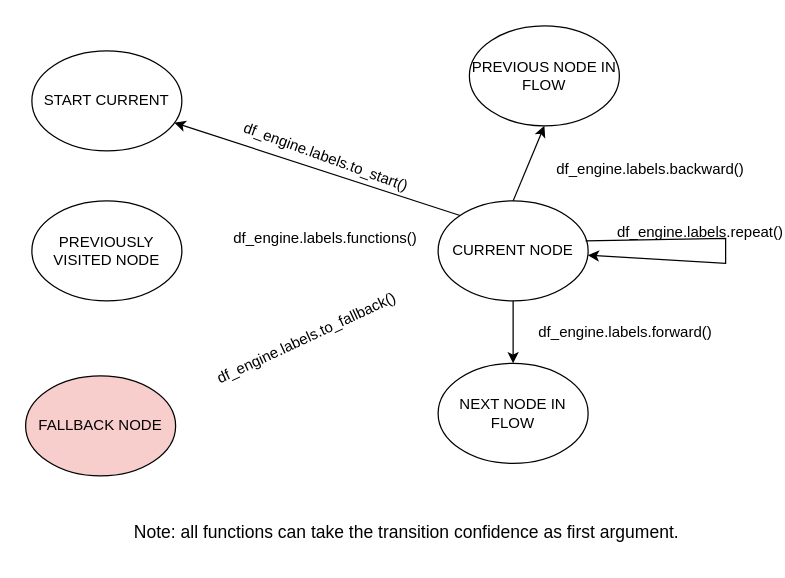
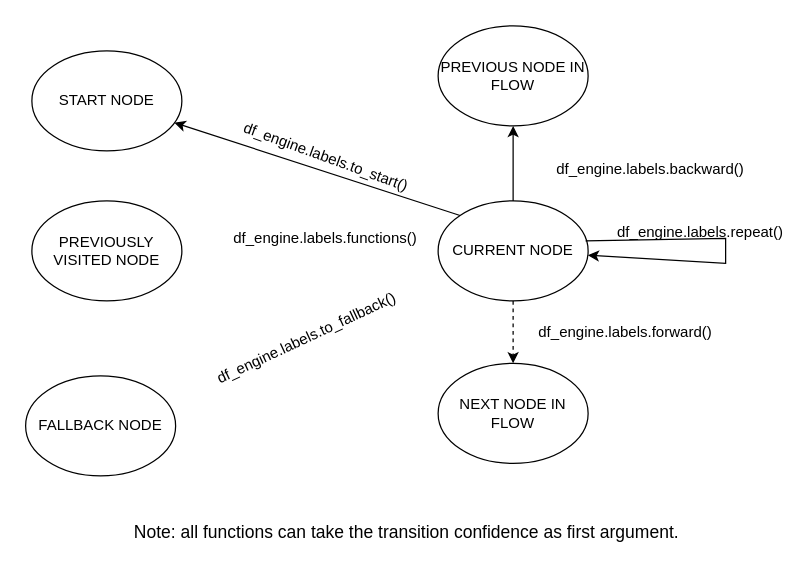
(544, 76) -> (513, 76)
(107, 101) -> (107, 101)
(513, 328) -> (513, 328)
(101, 426) -> (101, 426)
